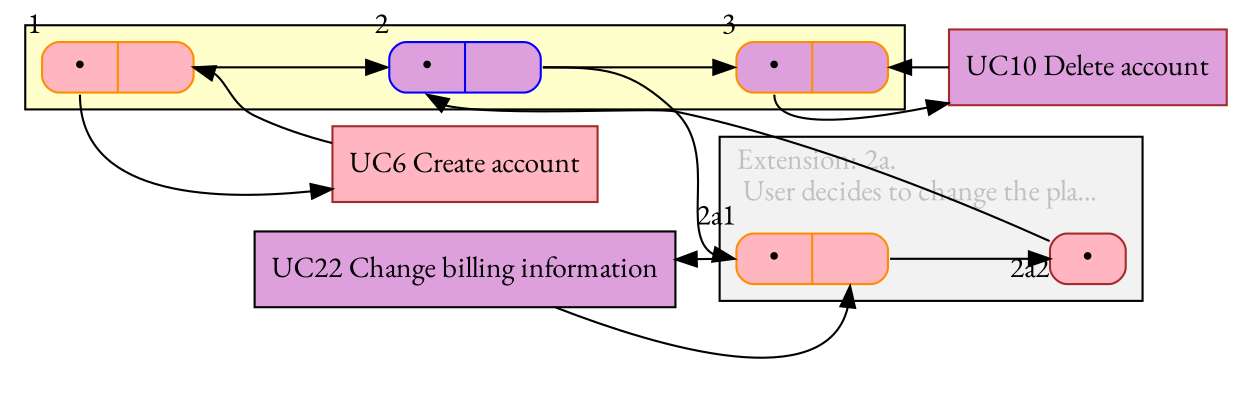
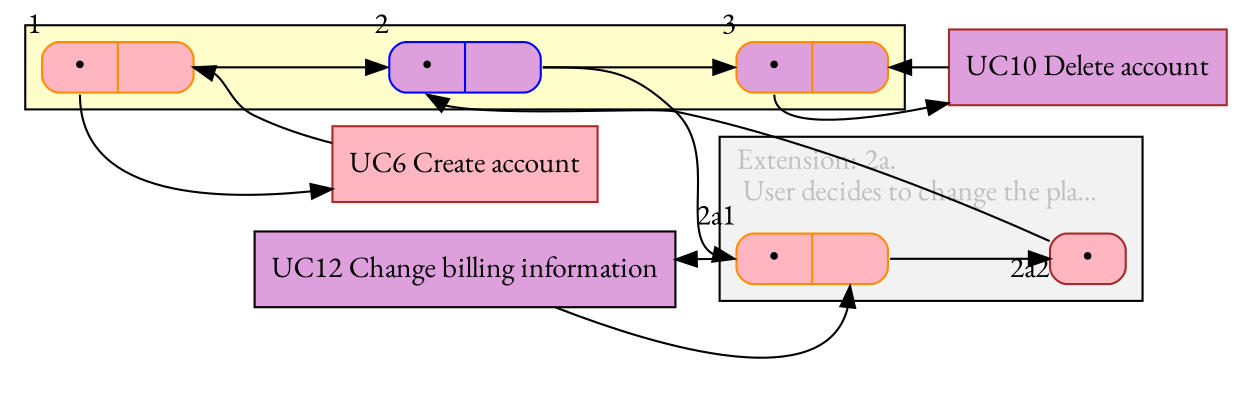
(465, 269) -> (465, 269)
